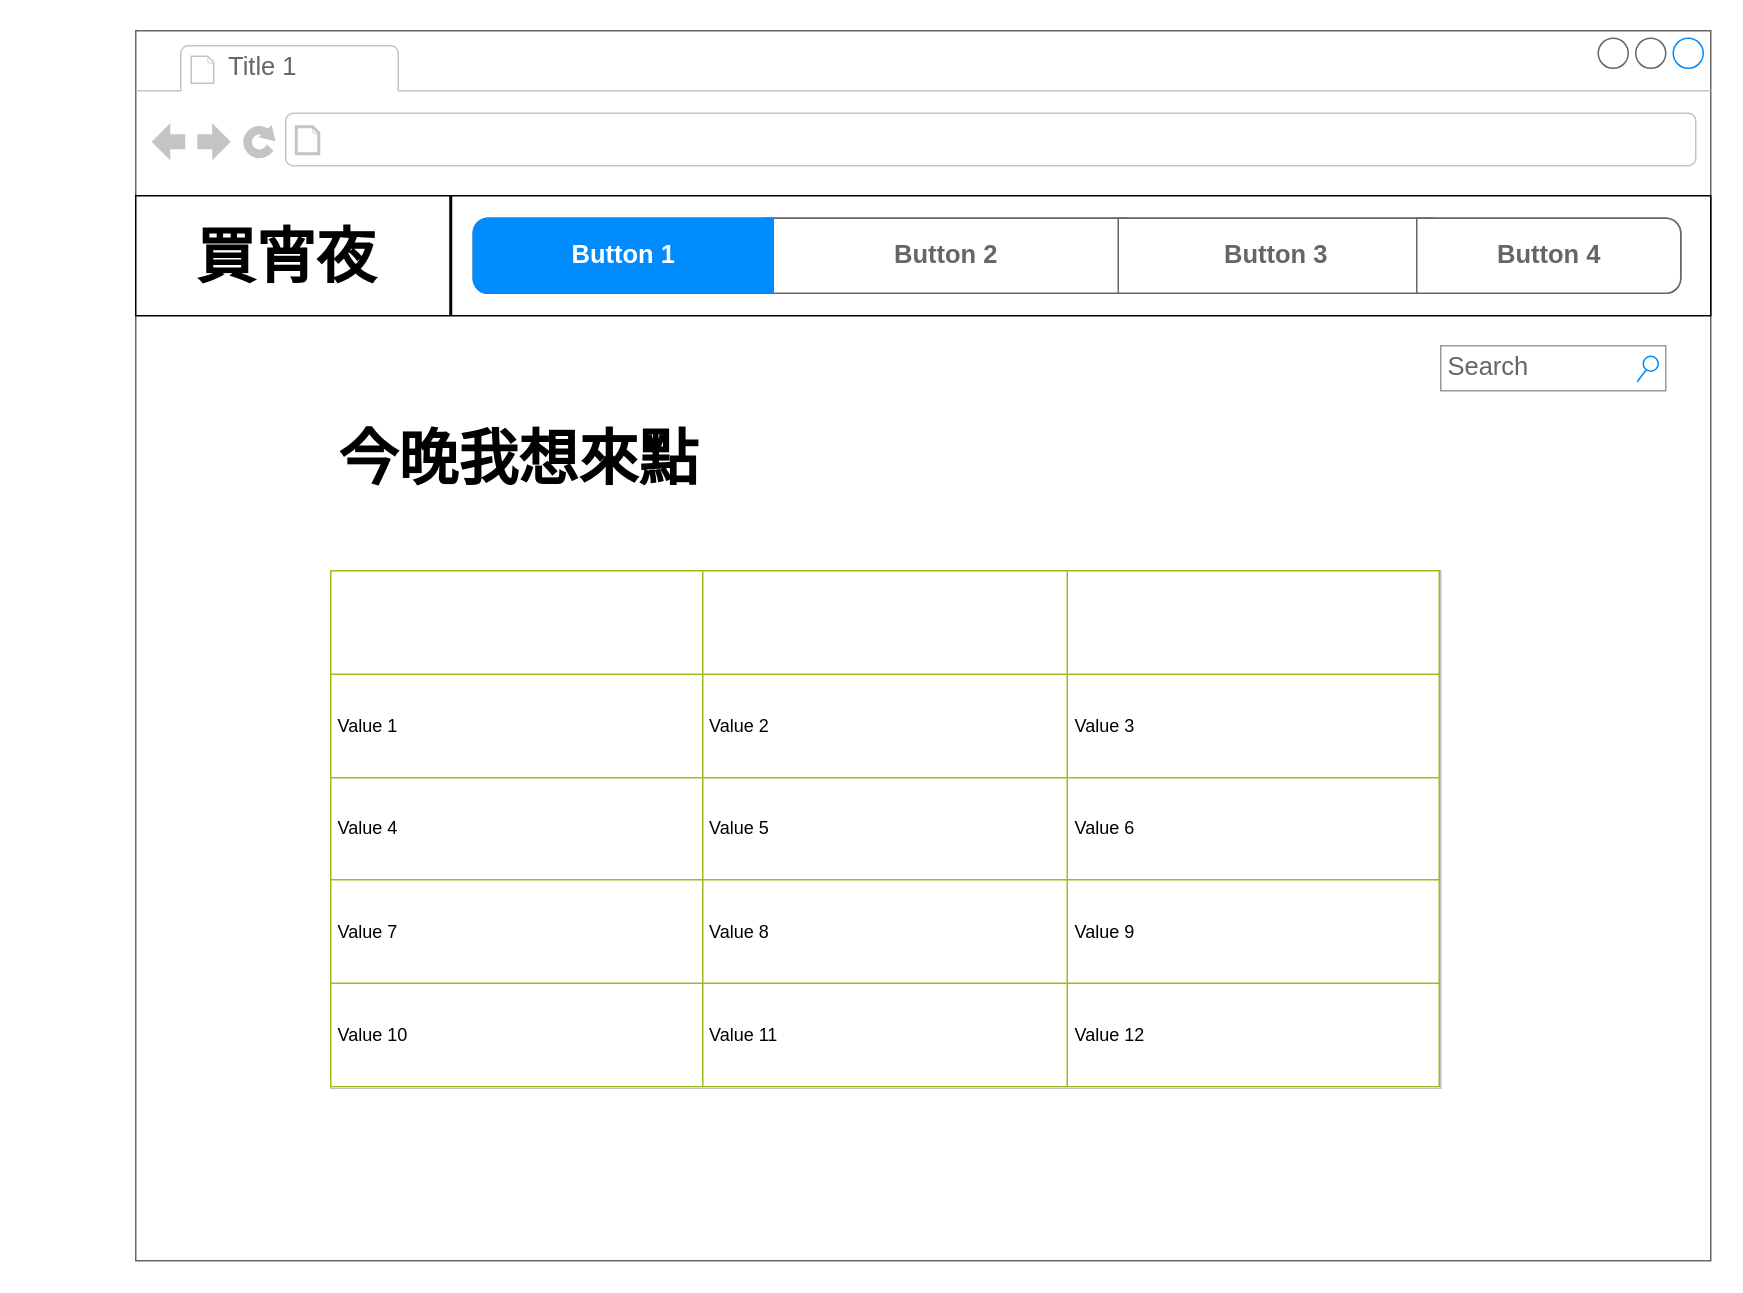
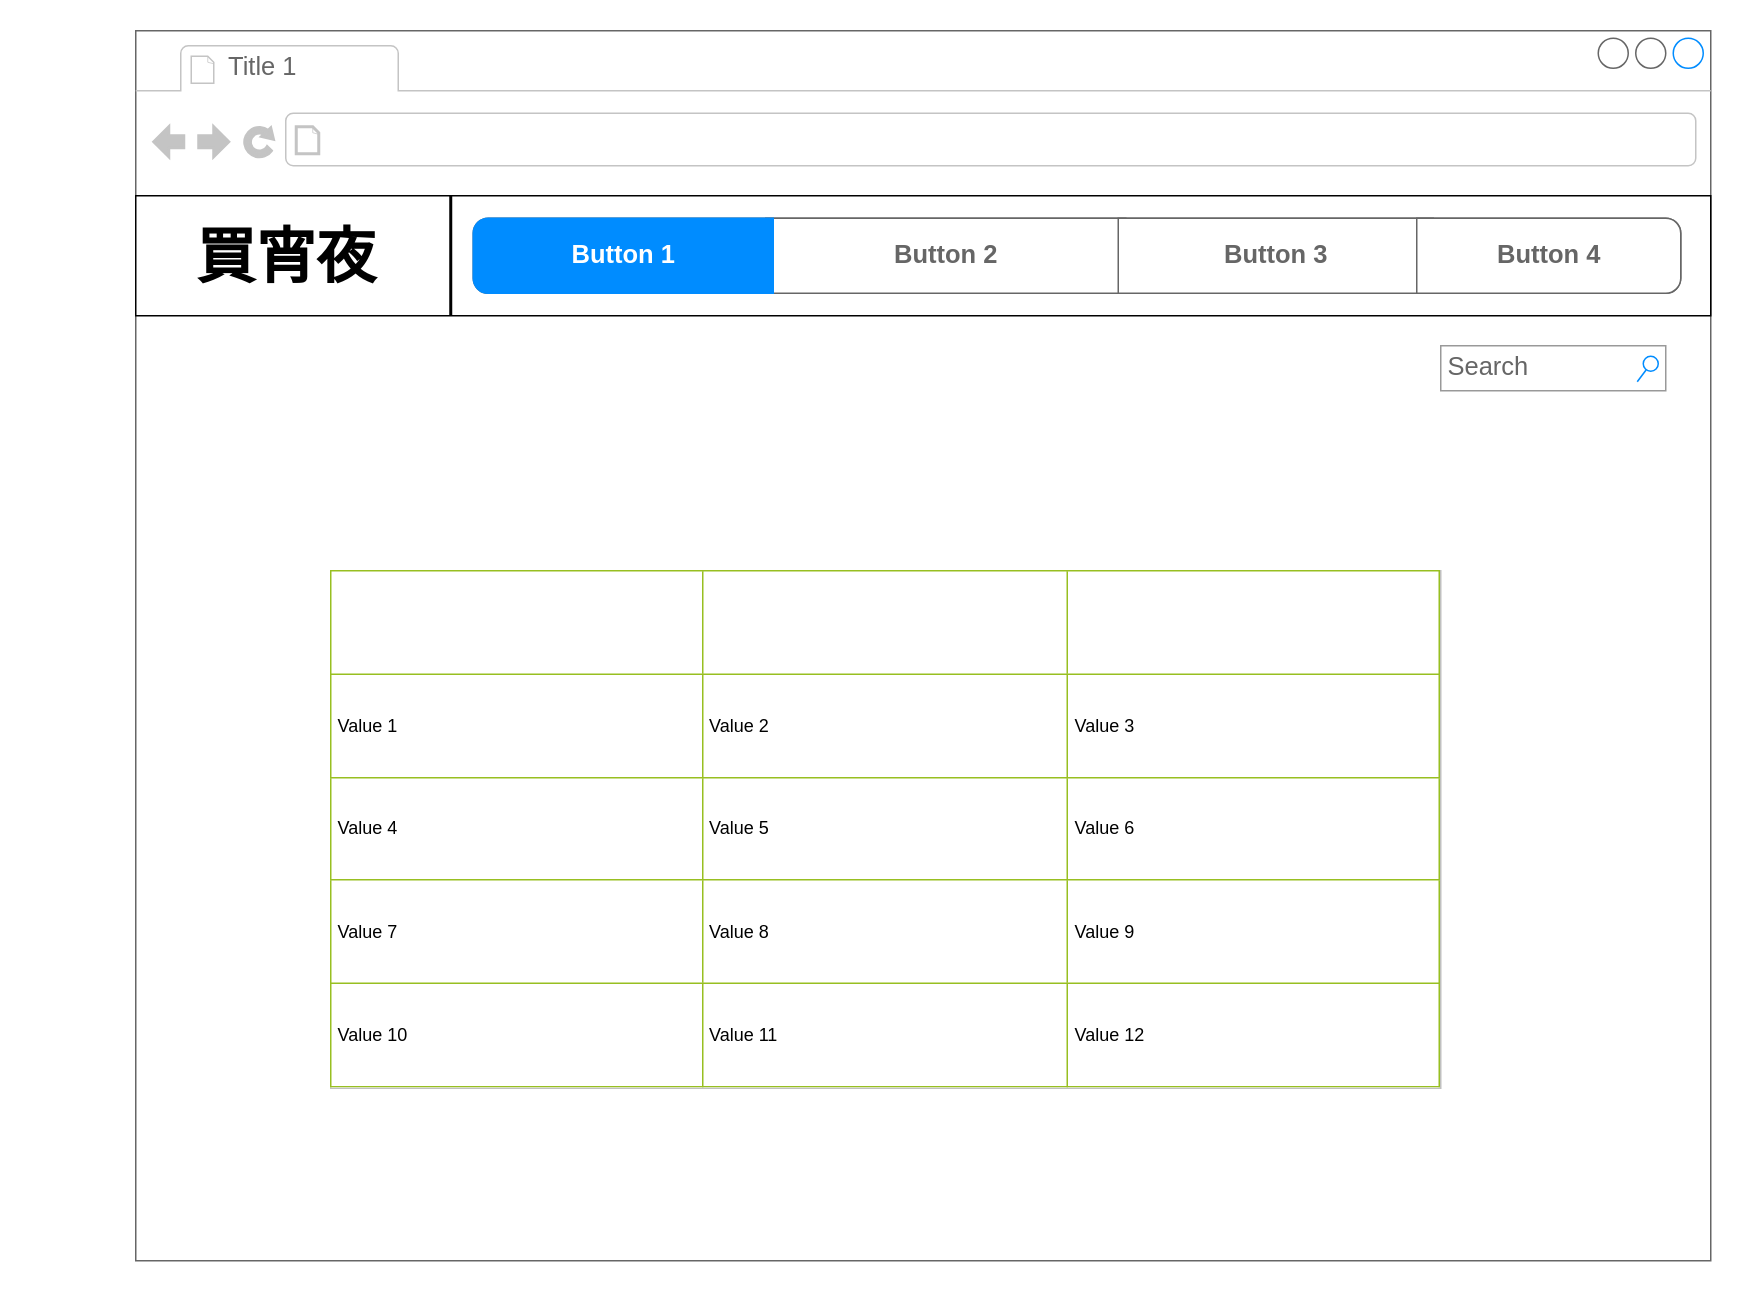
(518, 458) -> none
